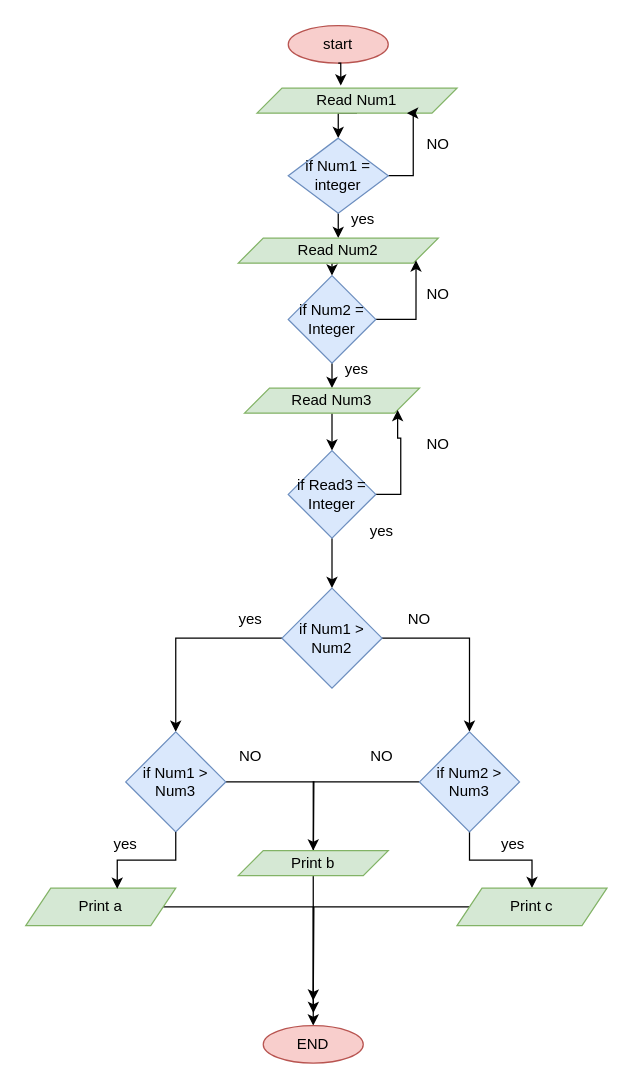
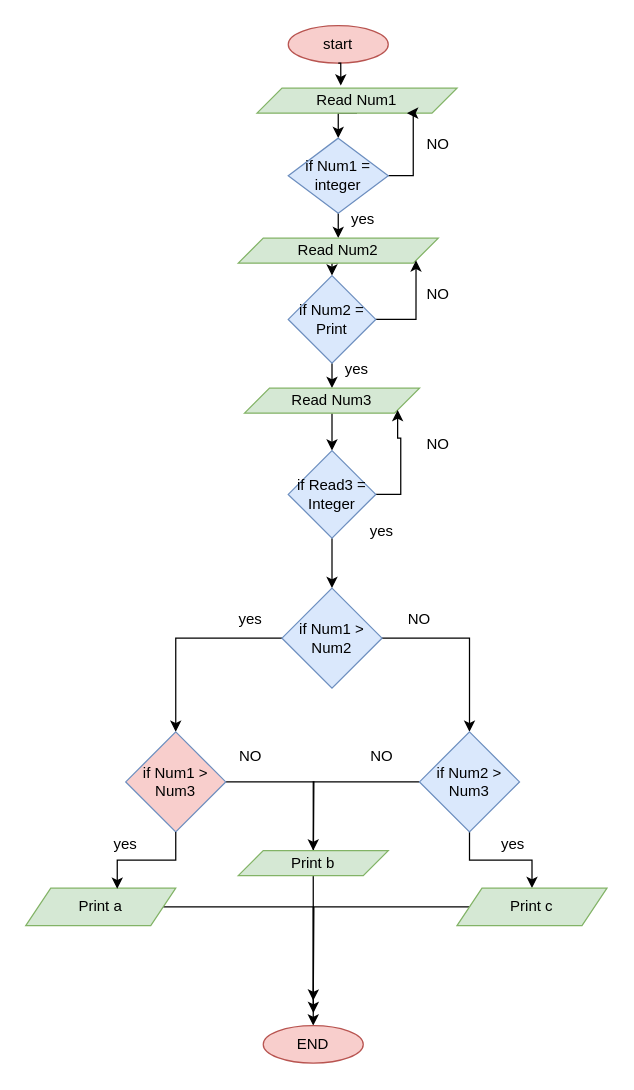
(332, 319) -> (332, 319)
(176, 782) -> (176, 782)
